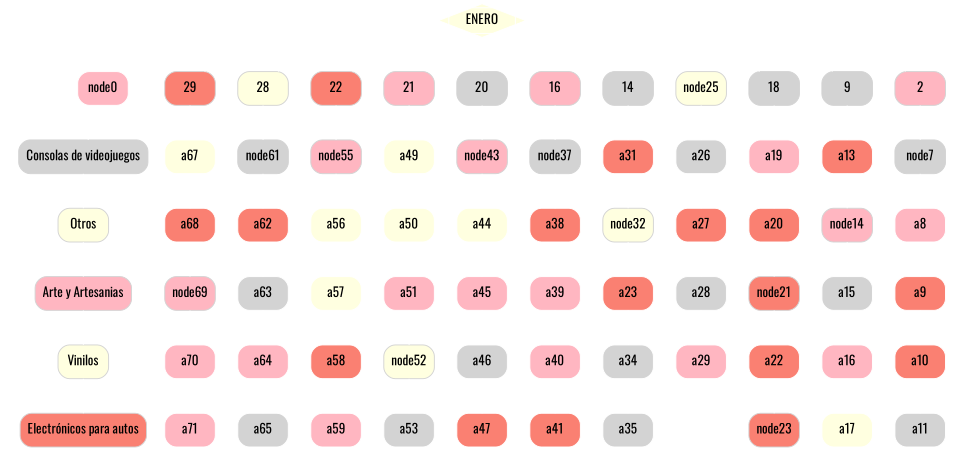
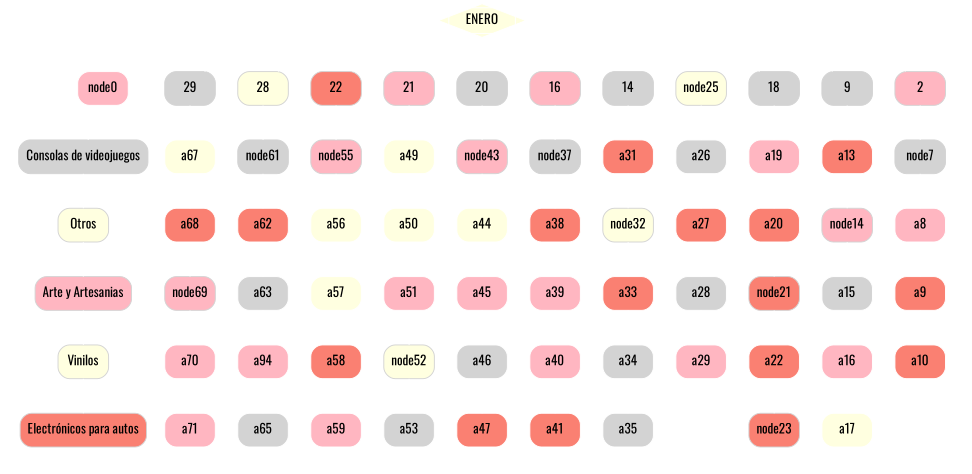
(190, 88) -> (190, 88)
(628, 293) -> (628, 293)
(263, 362) -> (263, 362)
(920, 430) -> none
